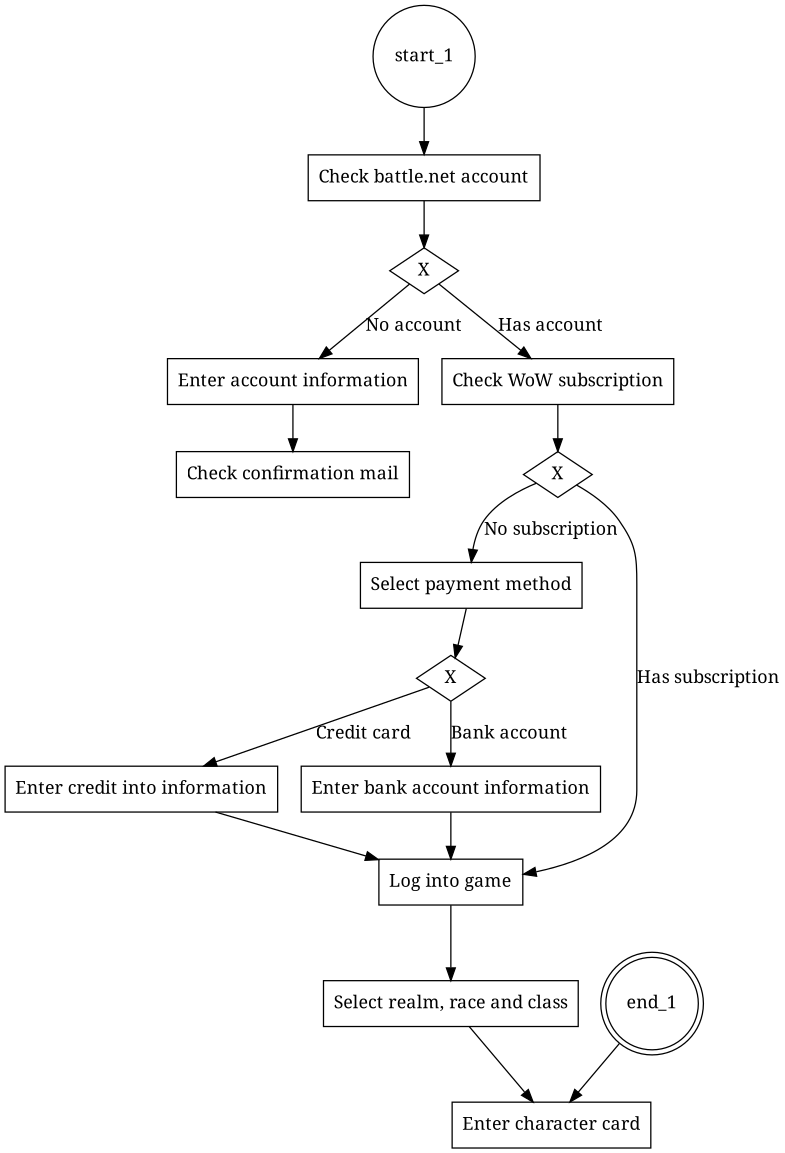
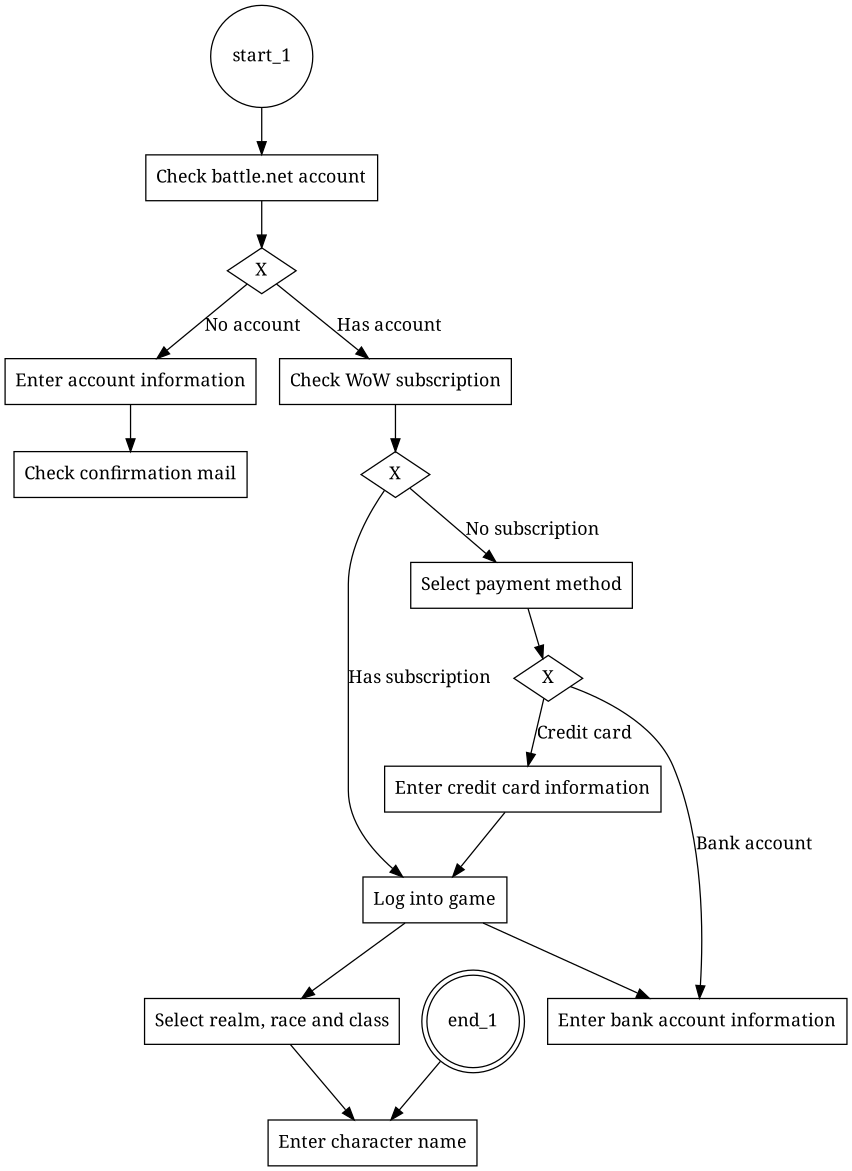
(141, 789) -> (523, 789)
(451, 829) -> (560, 958)
(551, 1125) -> (373, 1143)
